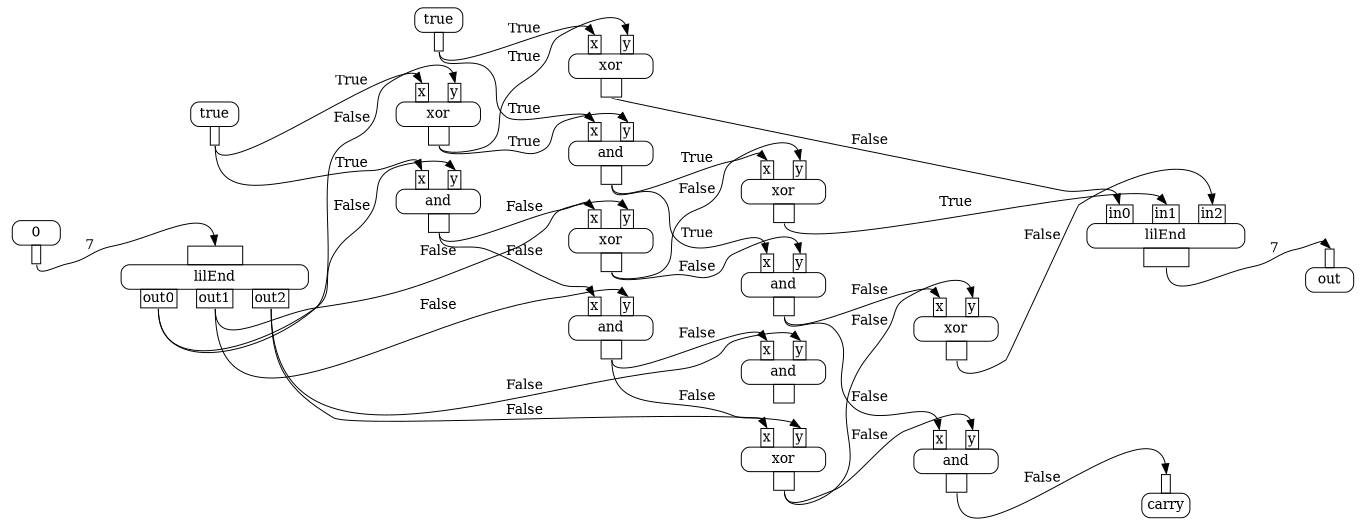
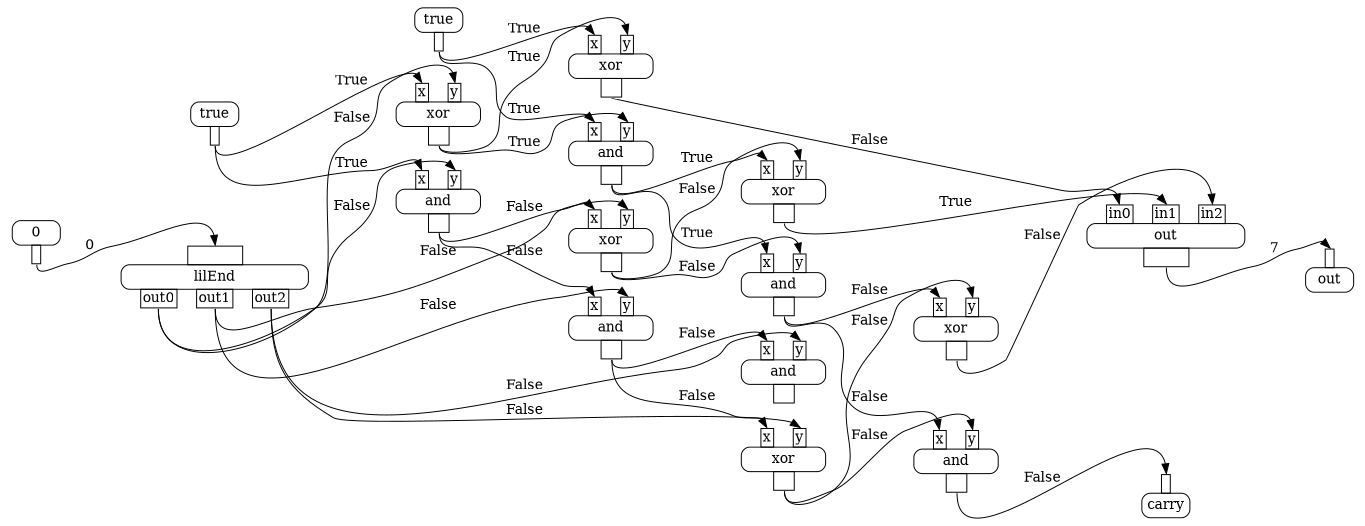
(1166, 235) -> (1166, 235)
(90, 246) -> (90, 246)
